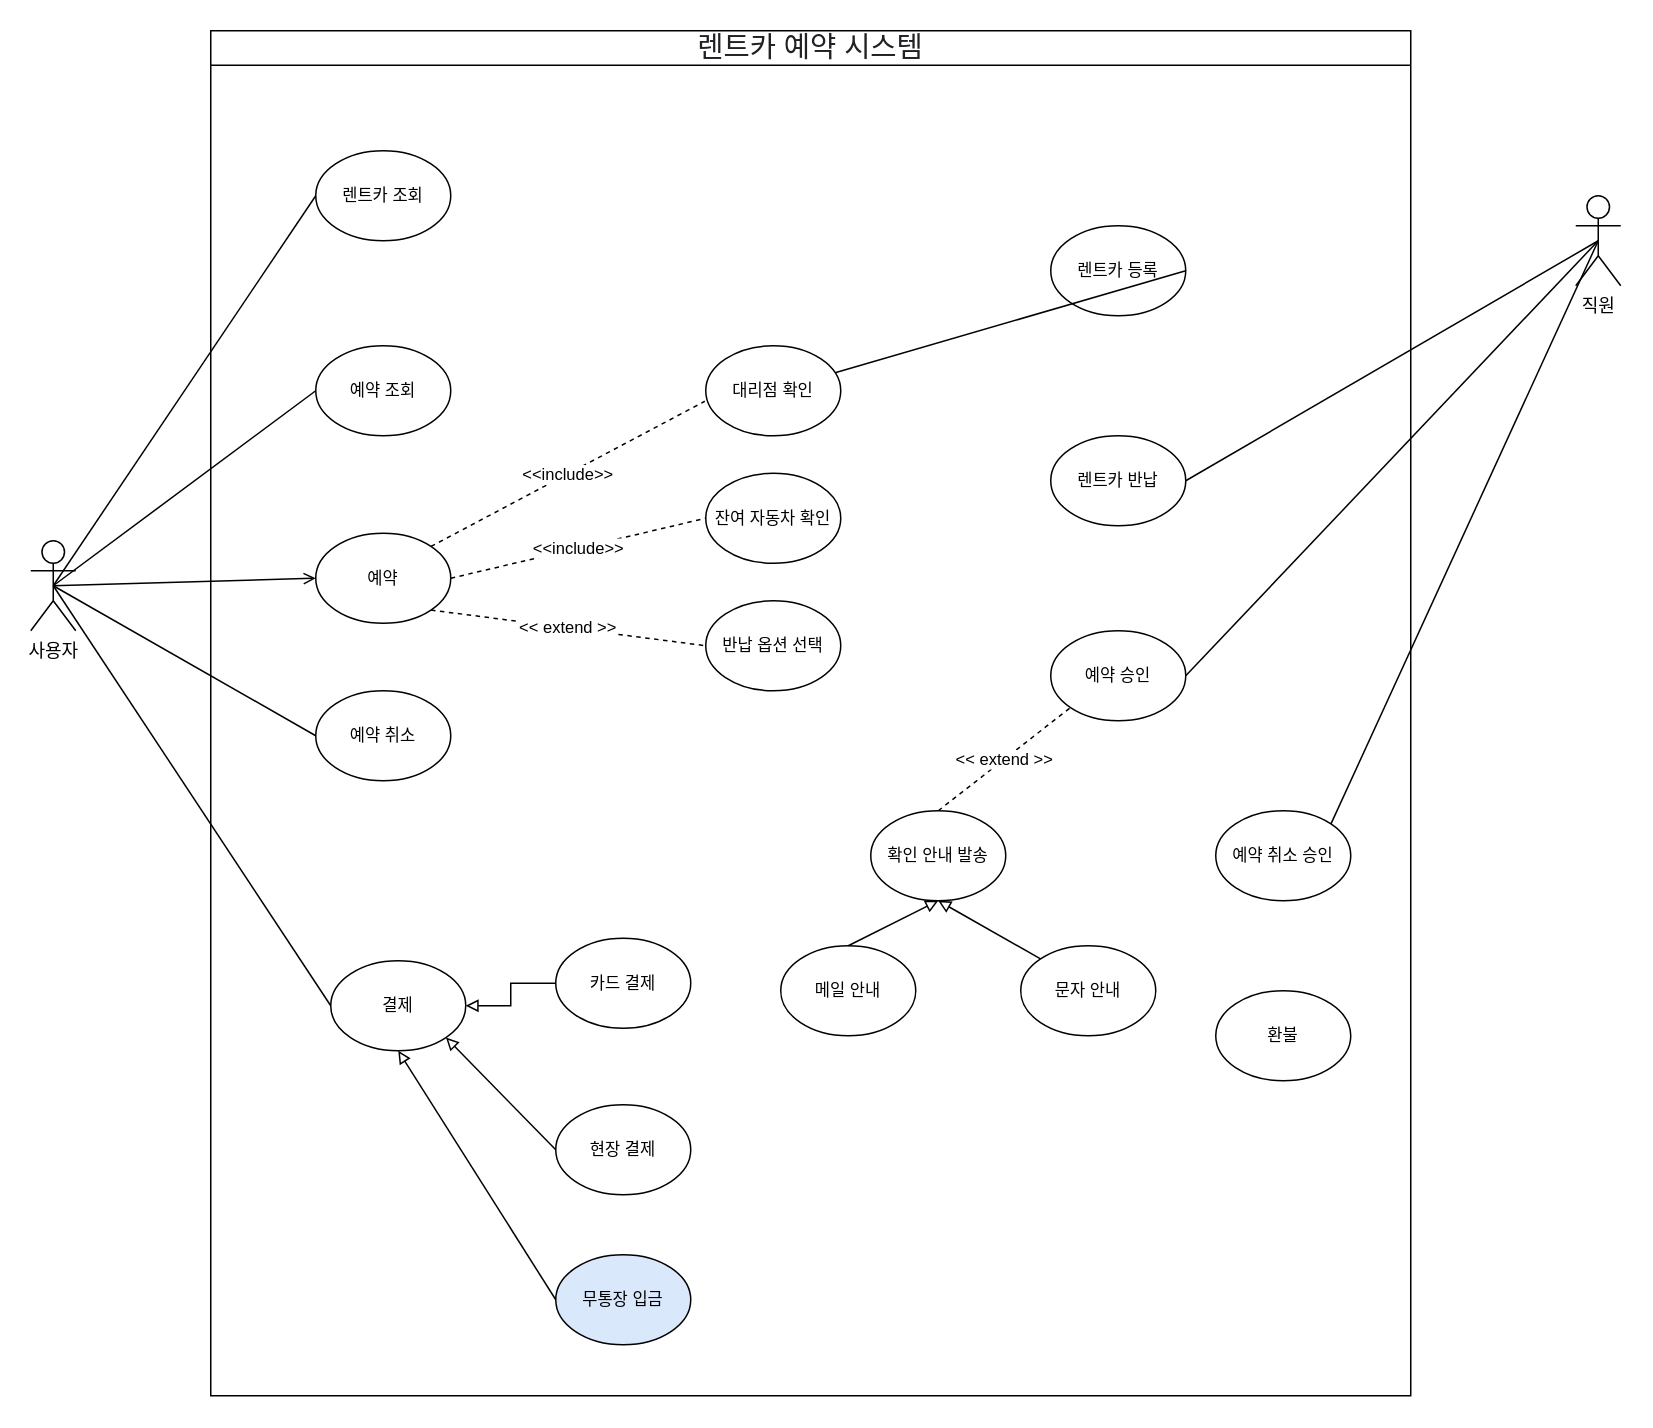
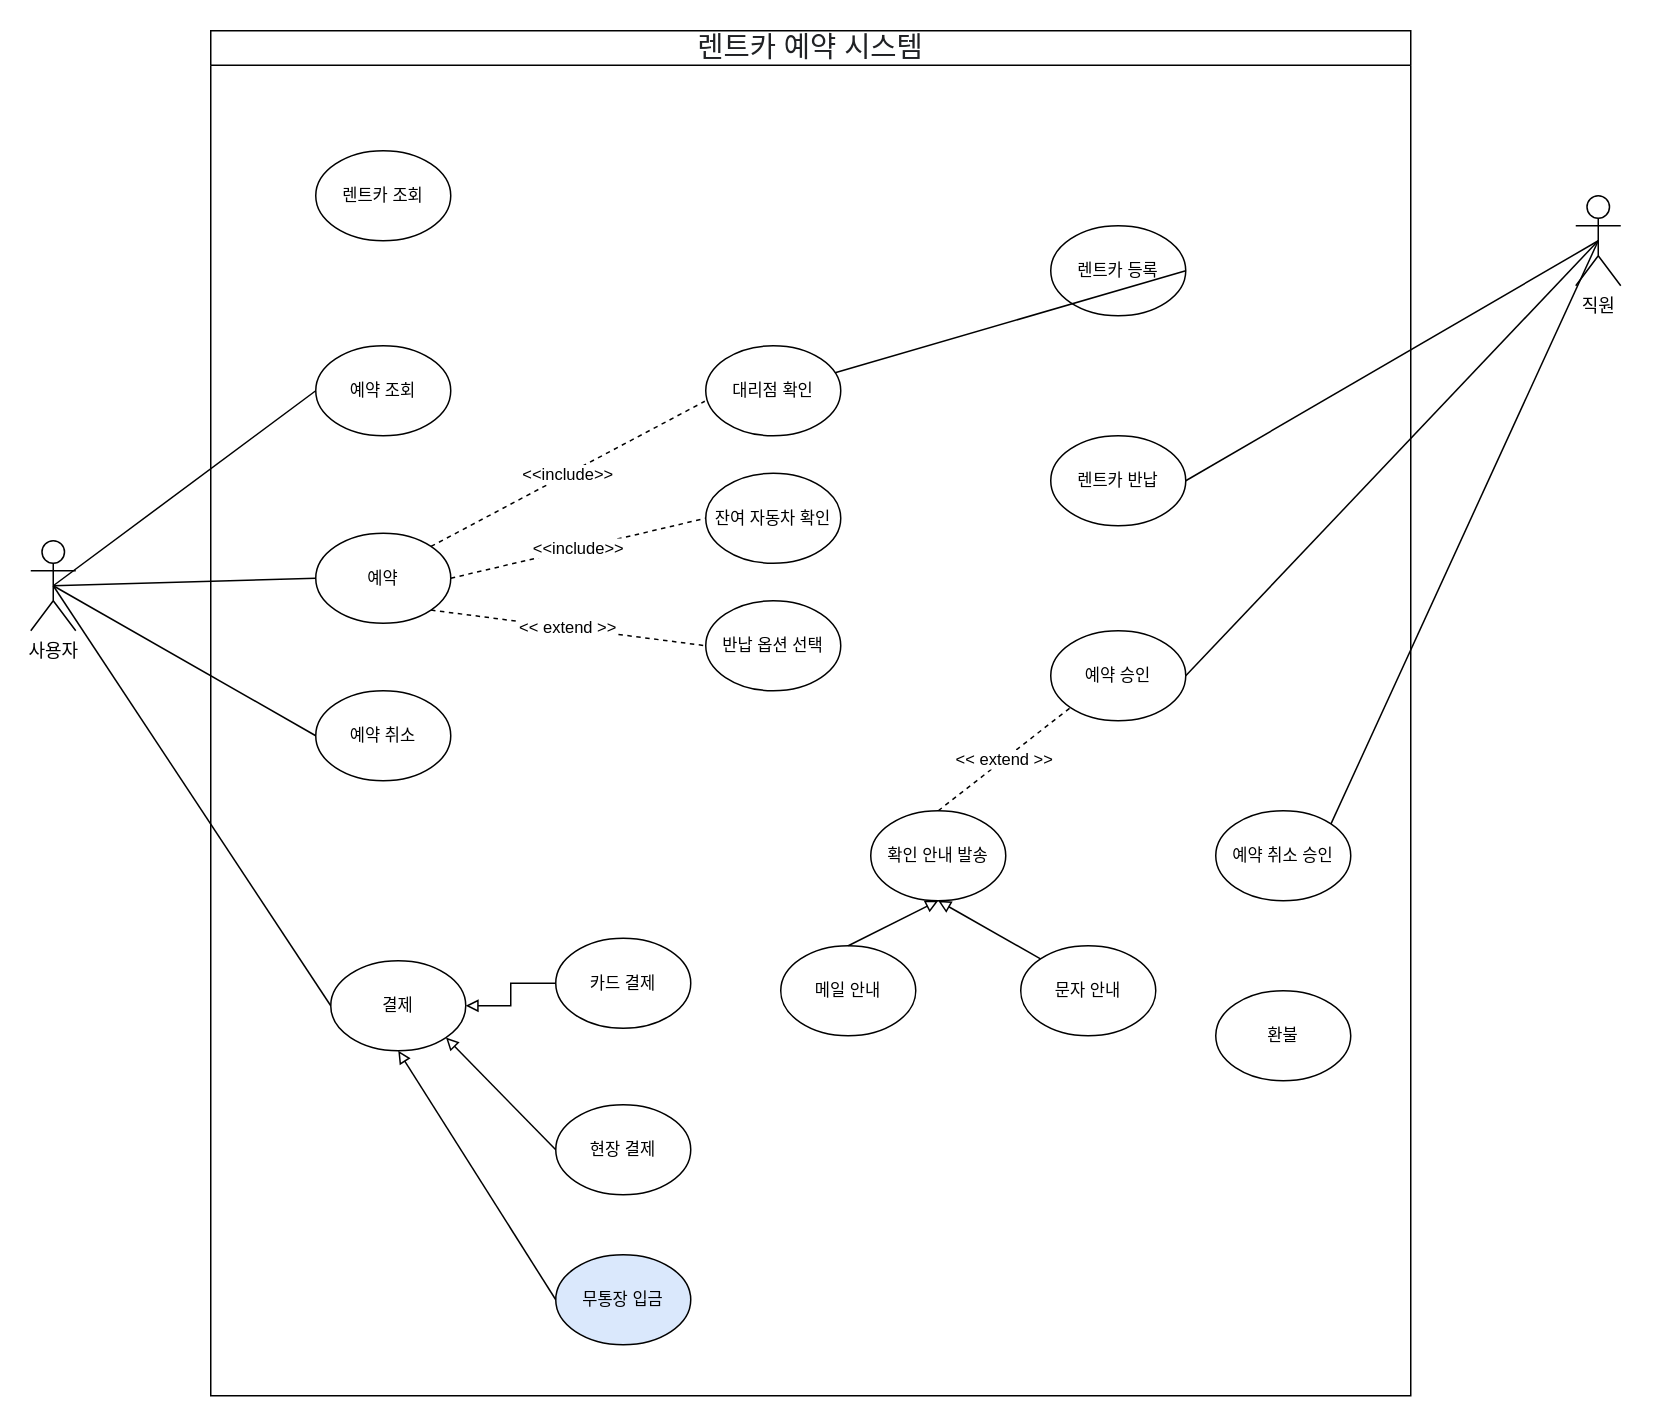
(133, 468) -> none
(308, 578) -> (309, 578)
